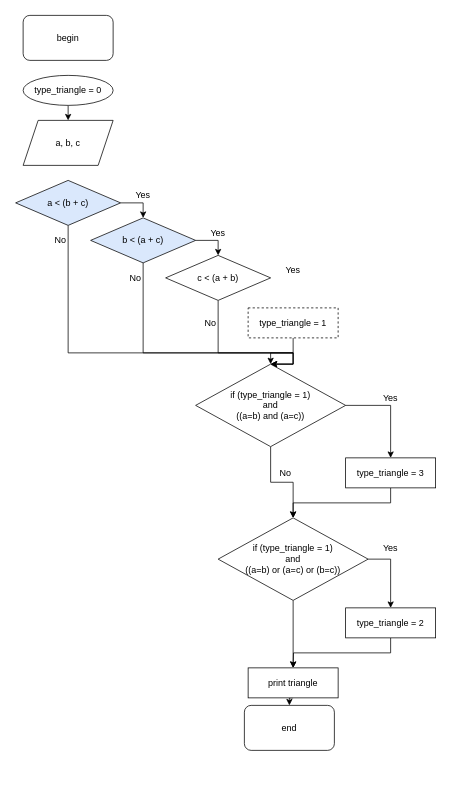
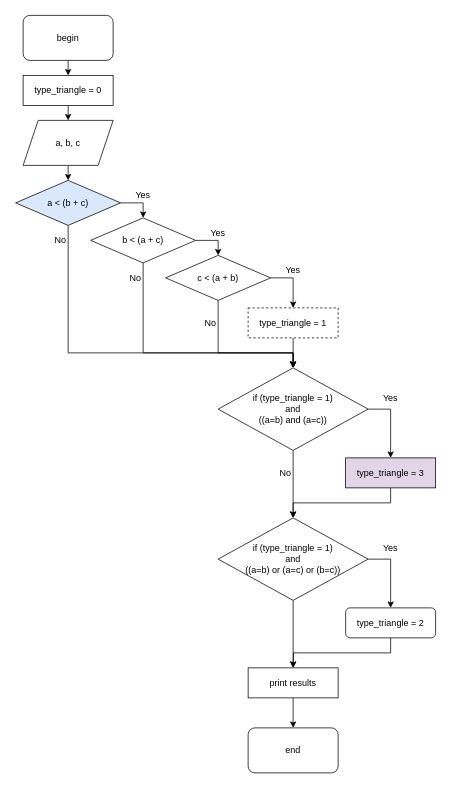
none -> (68, 69)
(68, 90) -> (68, 90)
none -> (68, 174)
(143, 240) -> (143, 240)
none -> (293, 301)
(270, 405) -> (293, 409)
(390, 473) -> (390, 473)
(390, 623) -> (390, 623)
(293, 683) -> (293, 683)
(289, 728) -> (293, 750)
